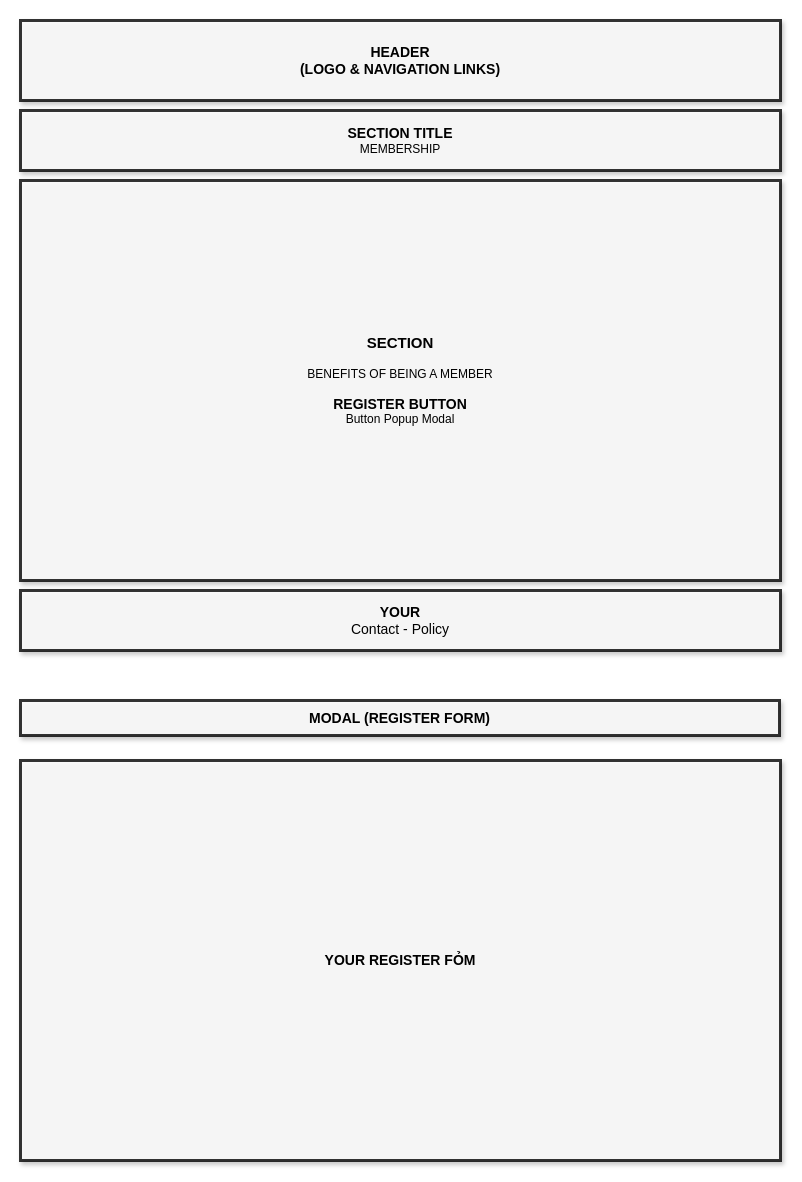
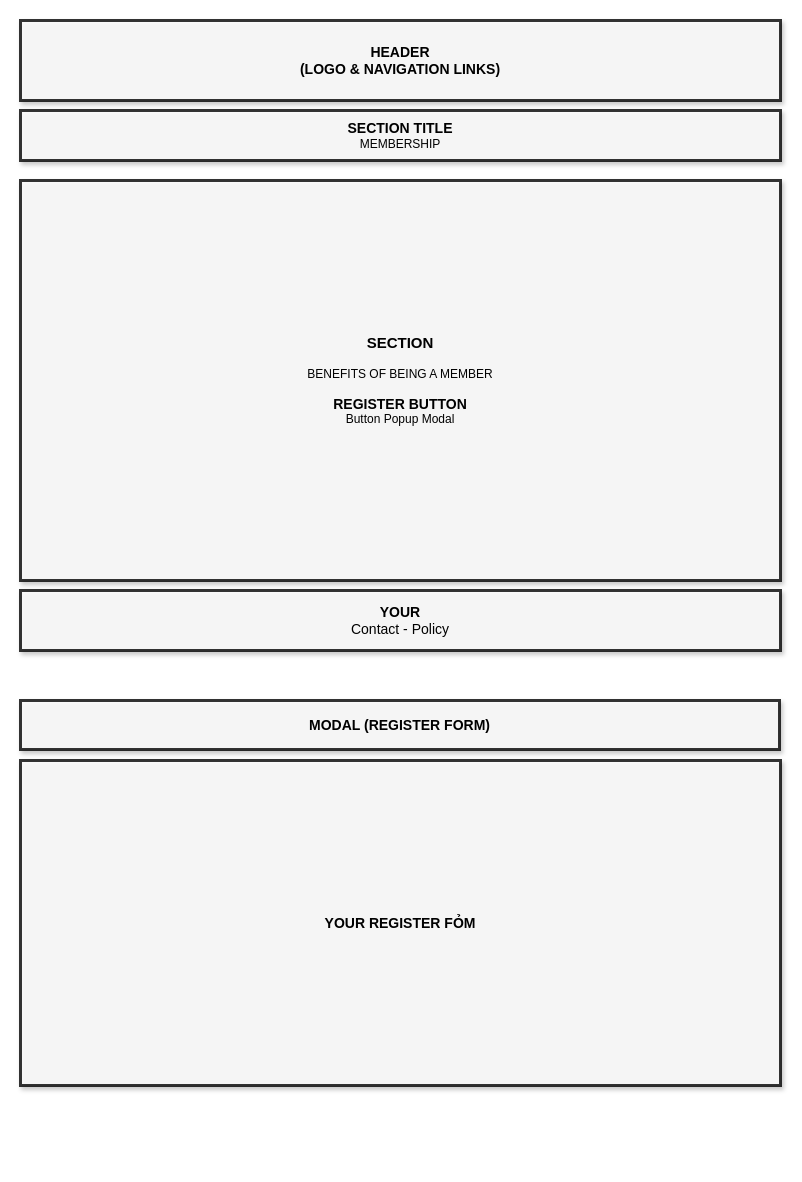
(401, 141) -> (401, 136)
(400, 718) -> (400, 725)
(401, 961) -> (401, 923)
